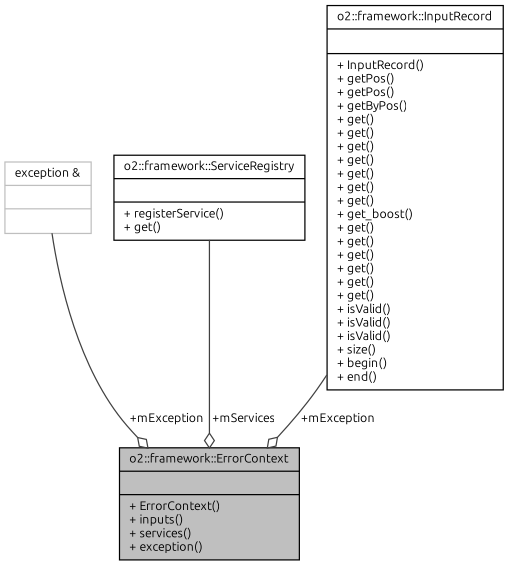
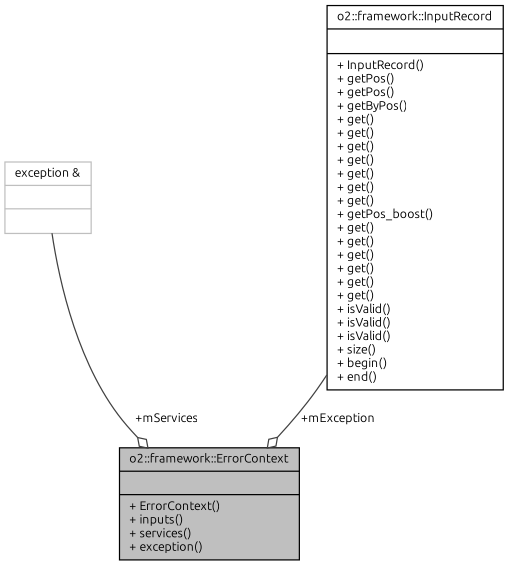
(209, 198) -> none
(375, 214) -> (386, 214)
(166, 419) -> (166, 419)
